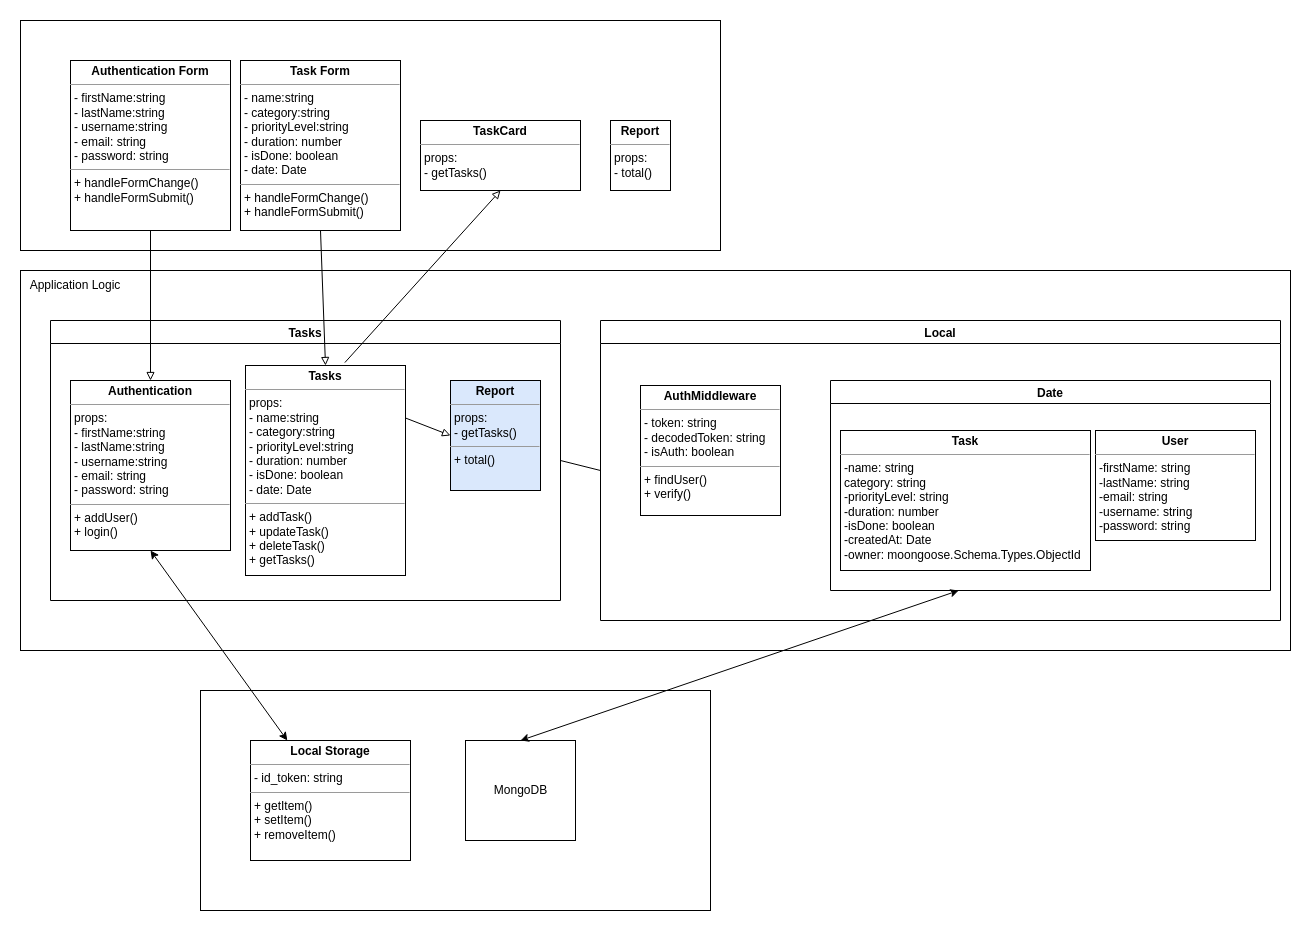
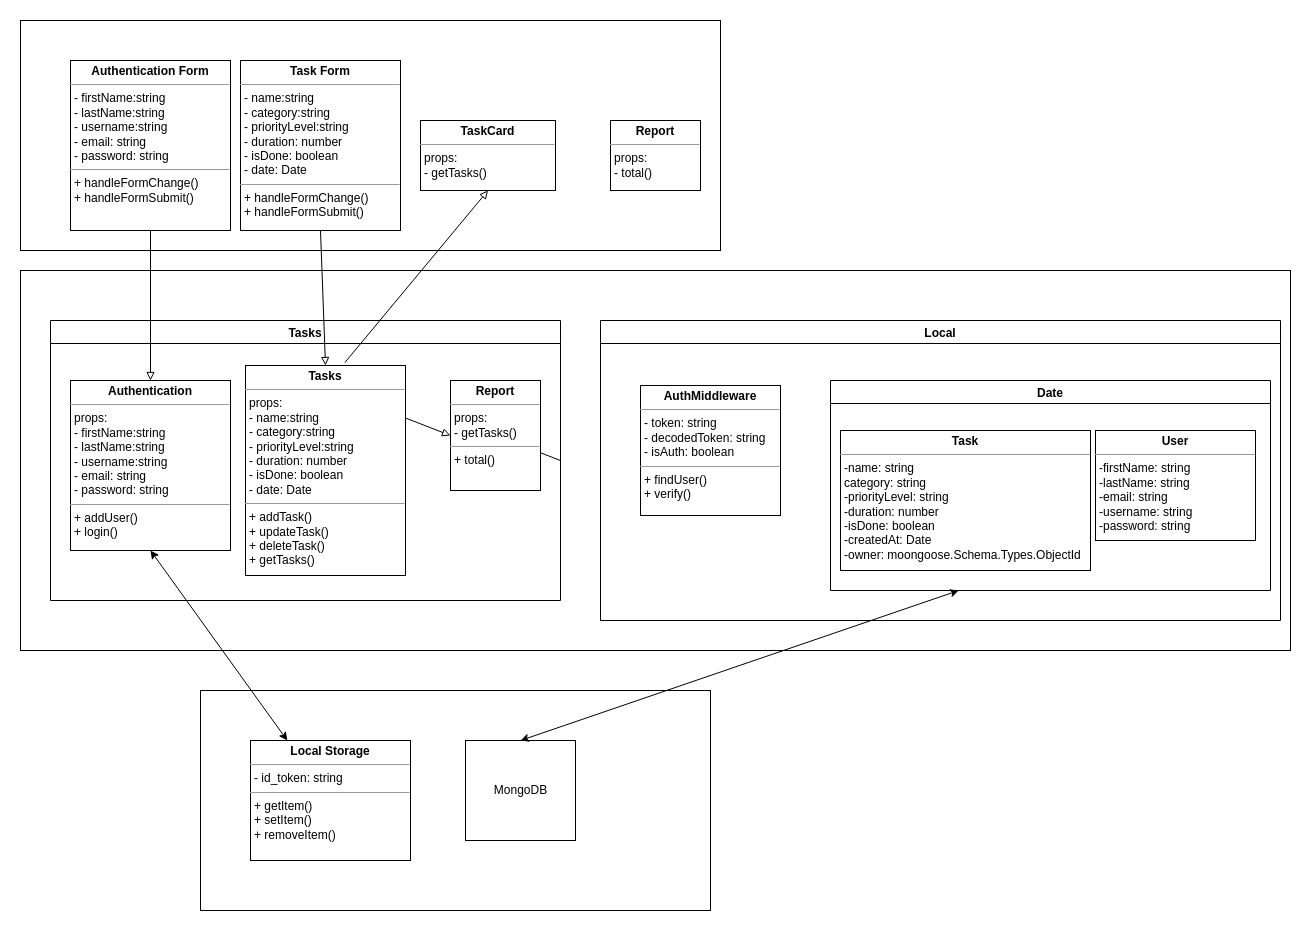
(501, 156) -> (488, 156)
(641, 156) -> (656, 156)
(76, 286) -> none
(496, 436) -> (496, 436)
(580, 465) -> (549, 456)
